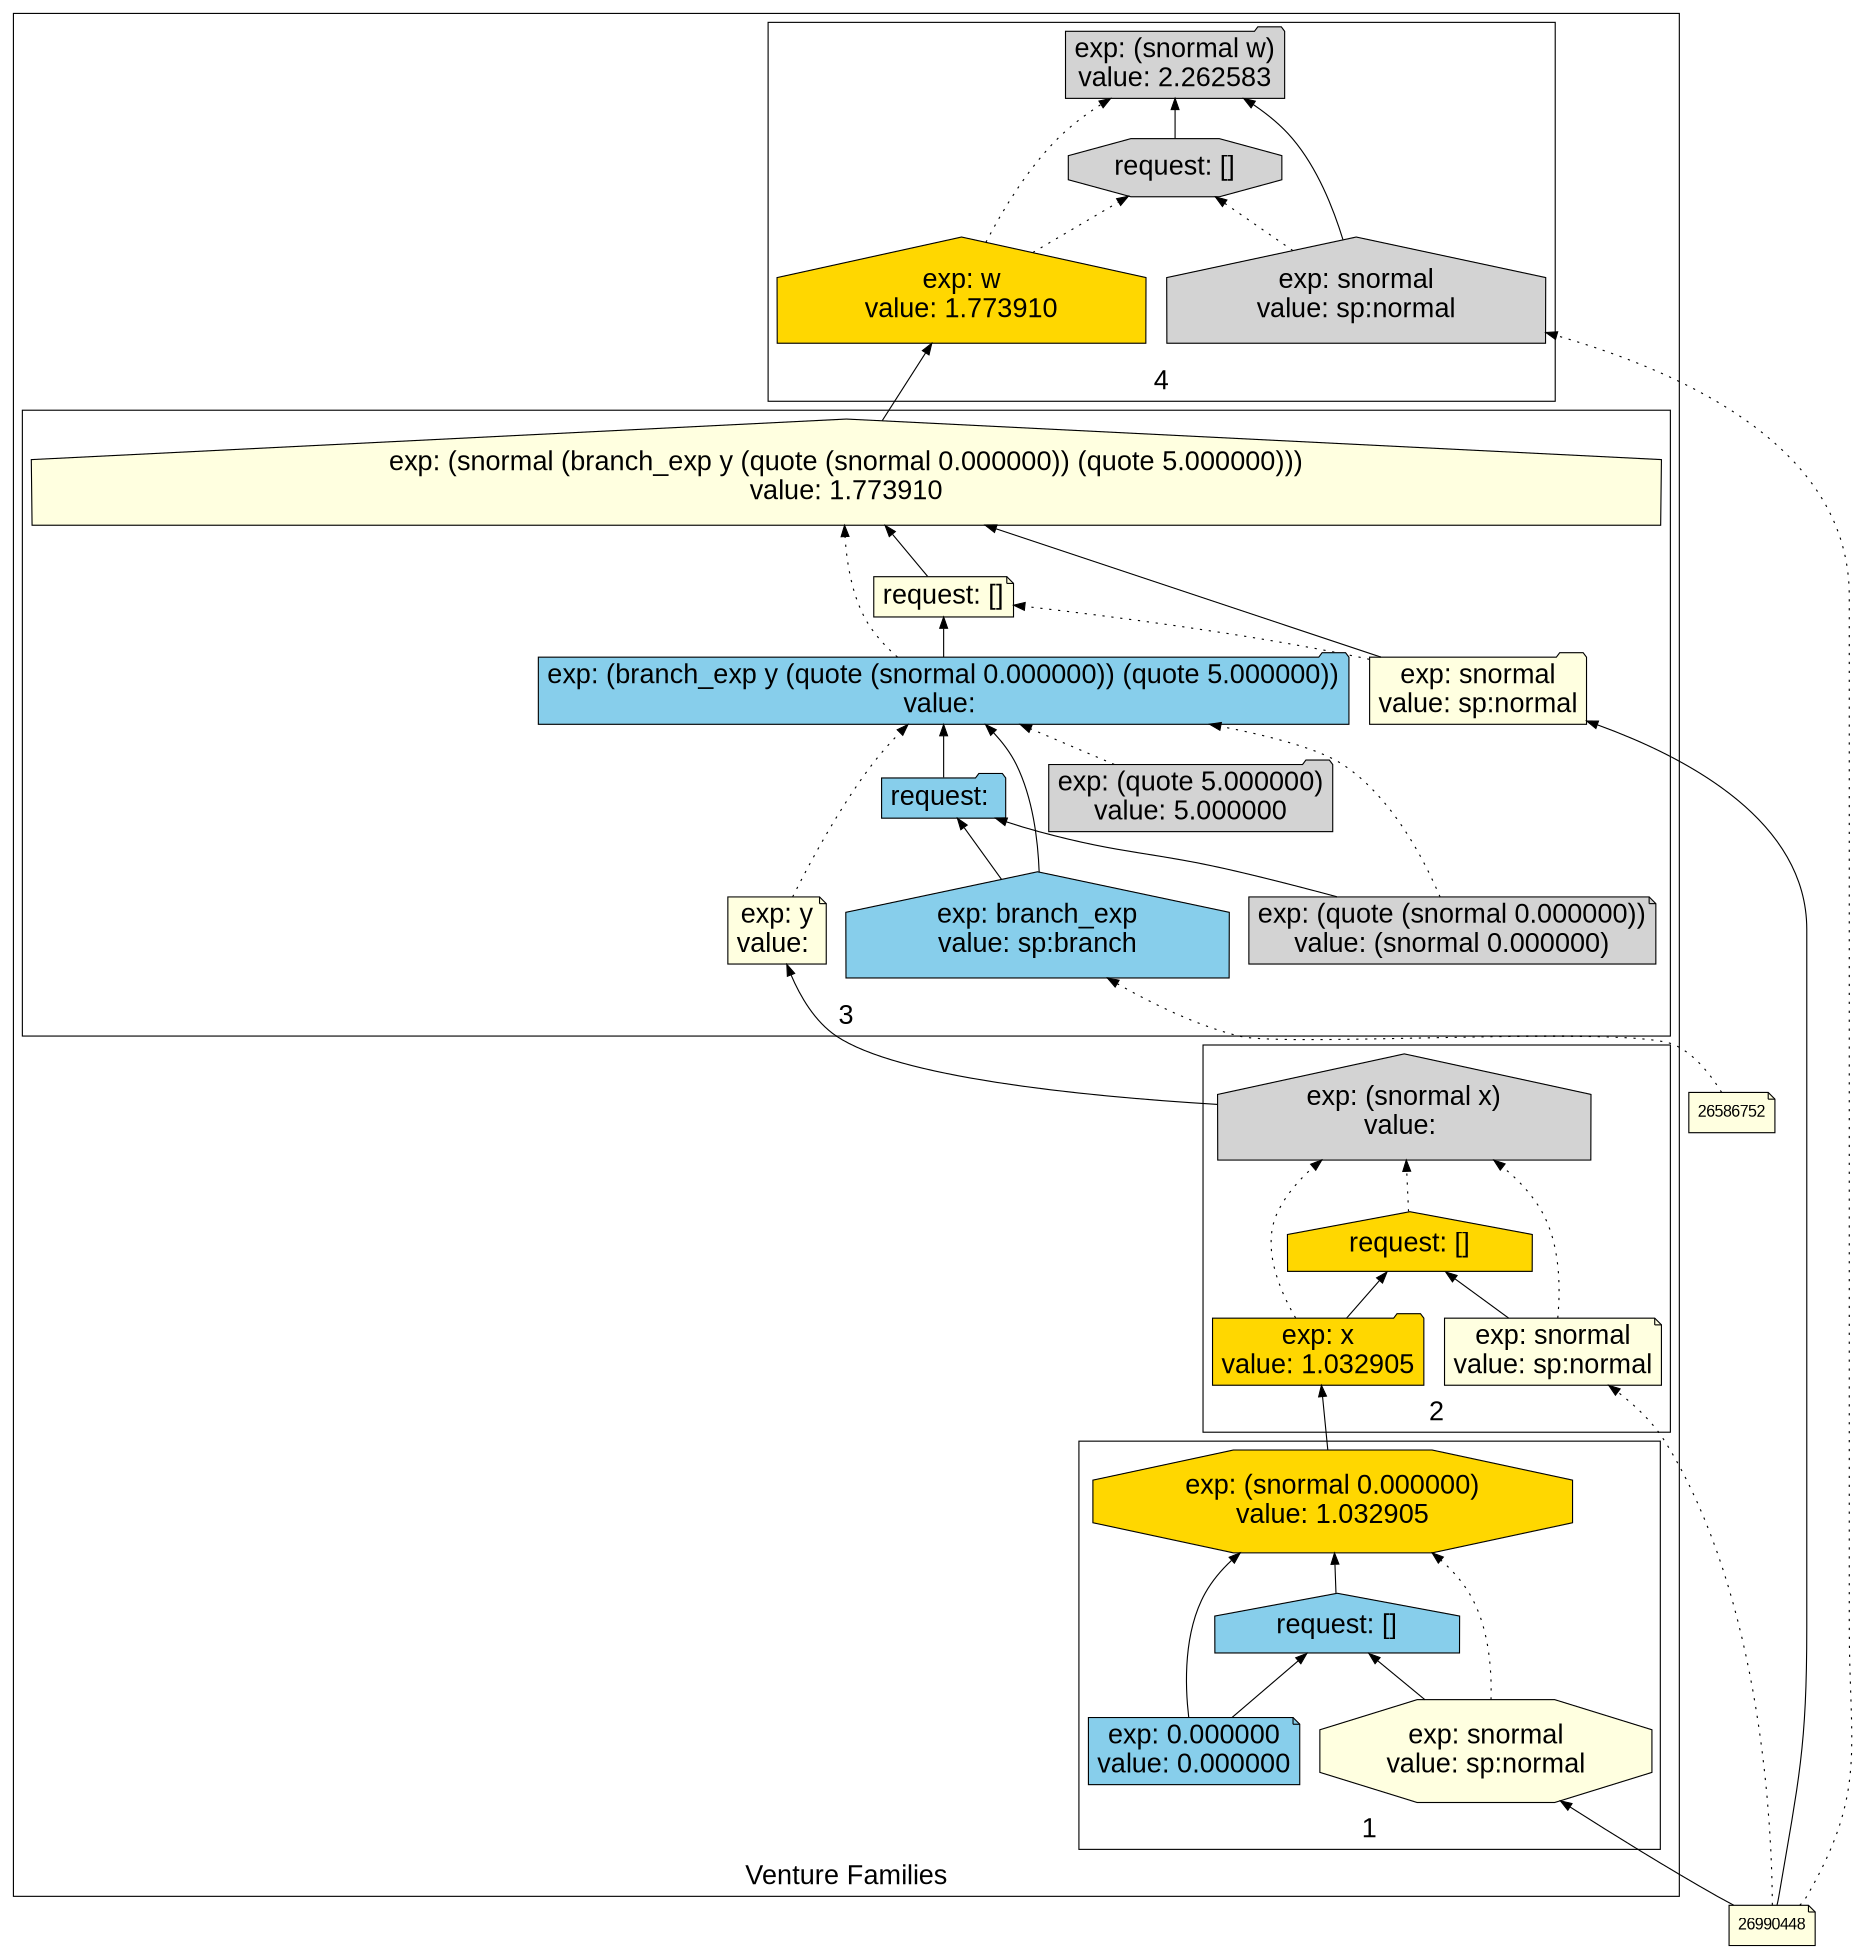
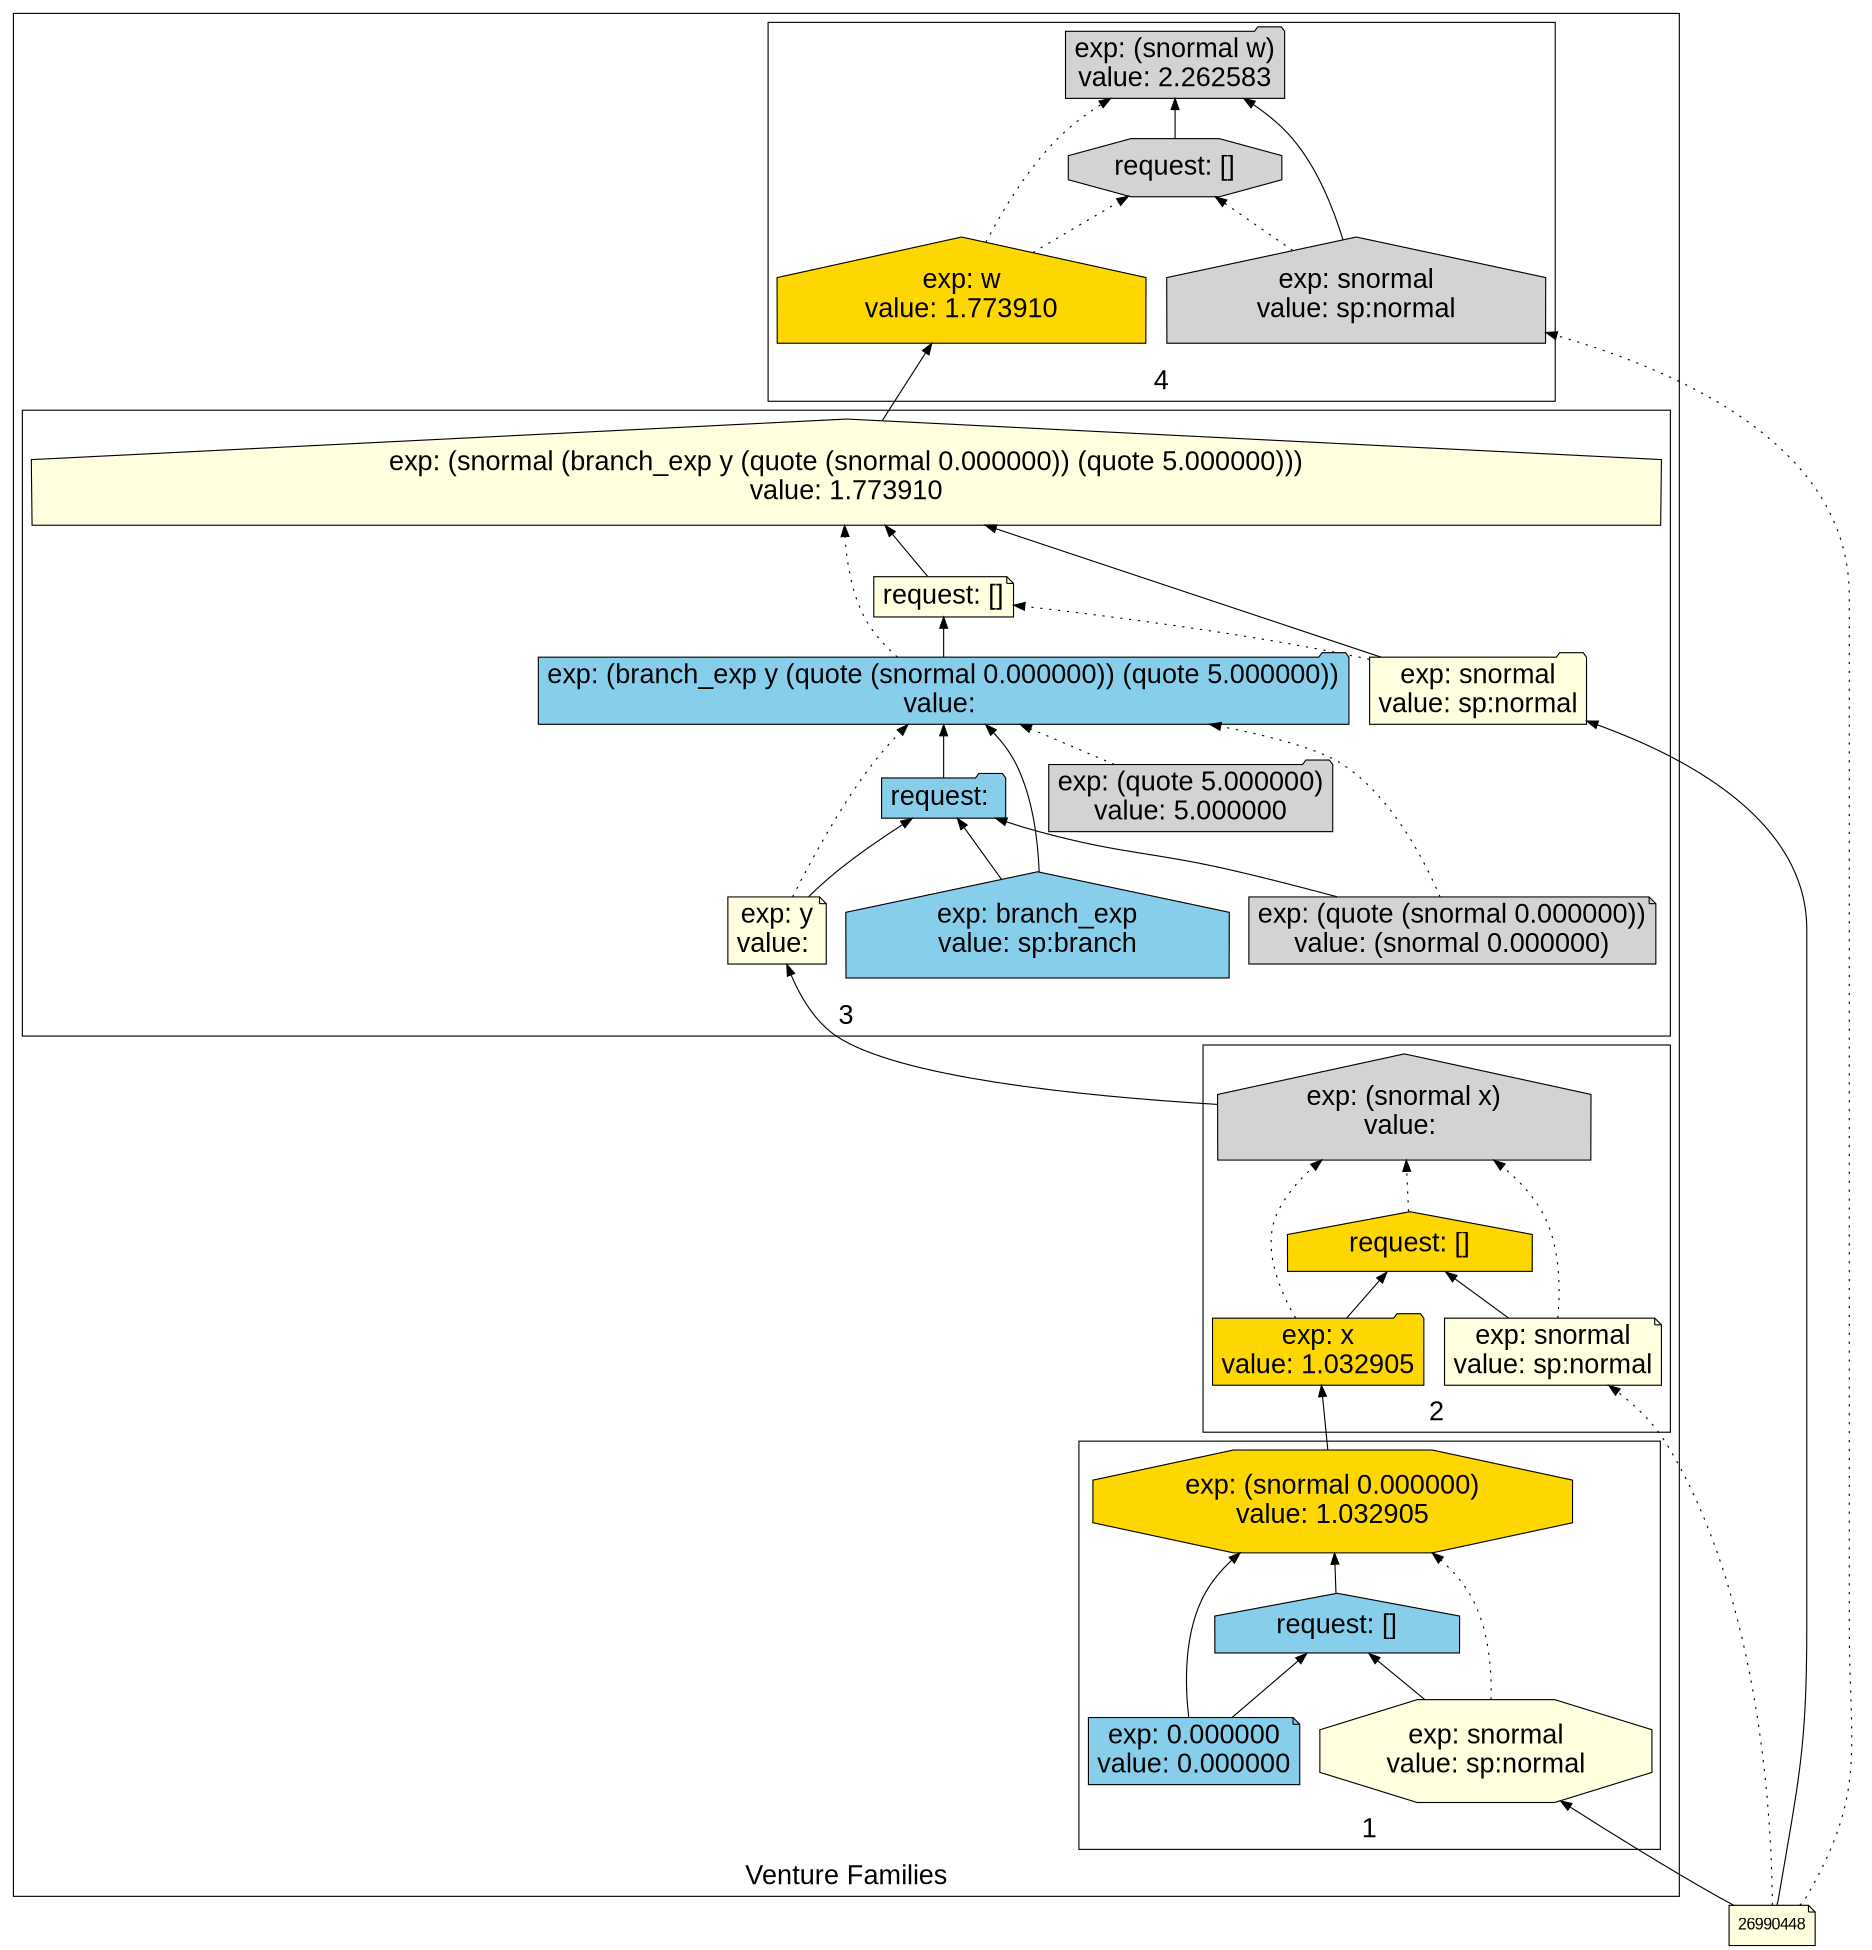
none -> (854, 858)
(1732, 1113) -> none
